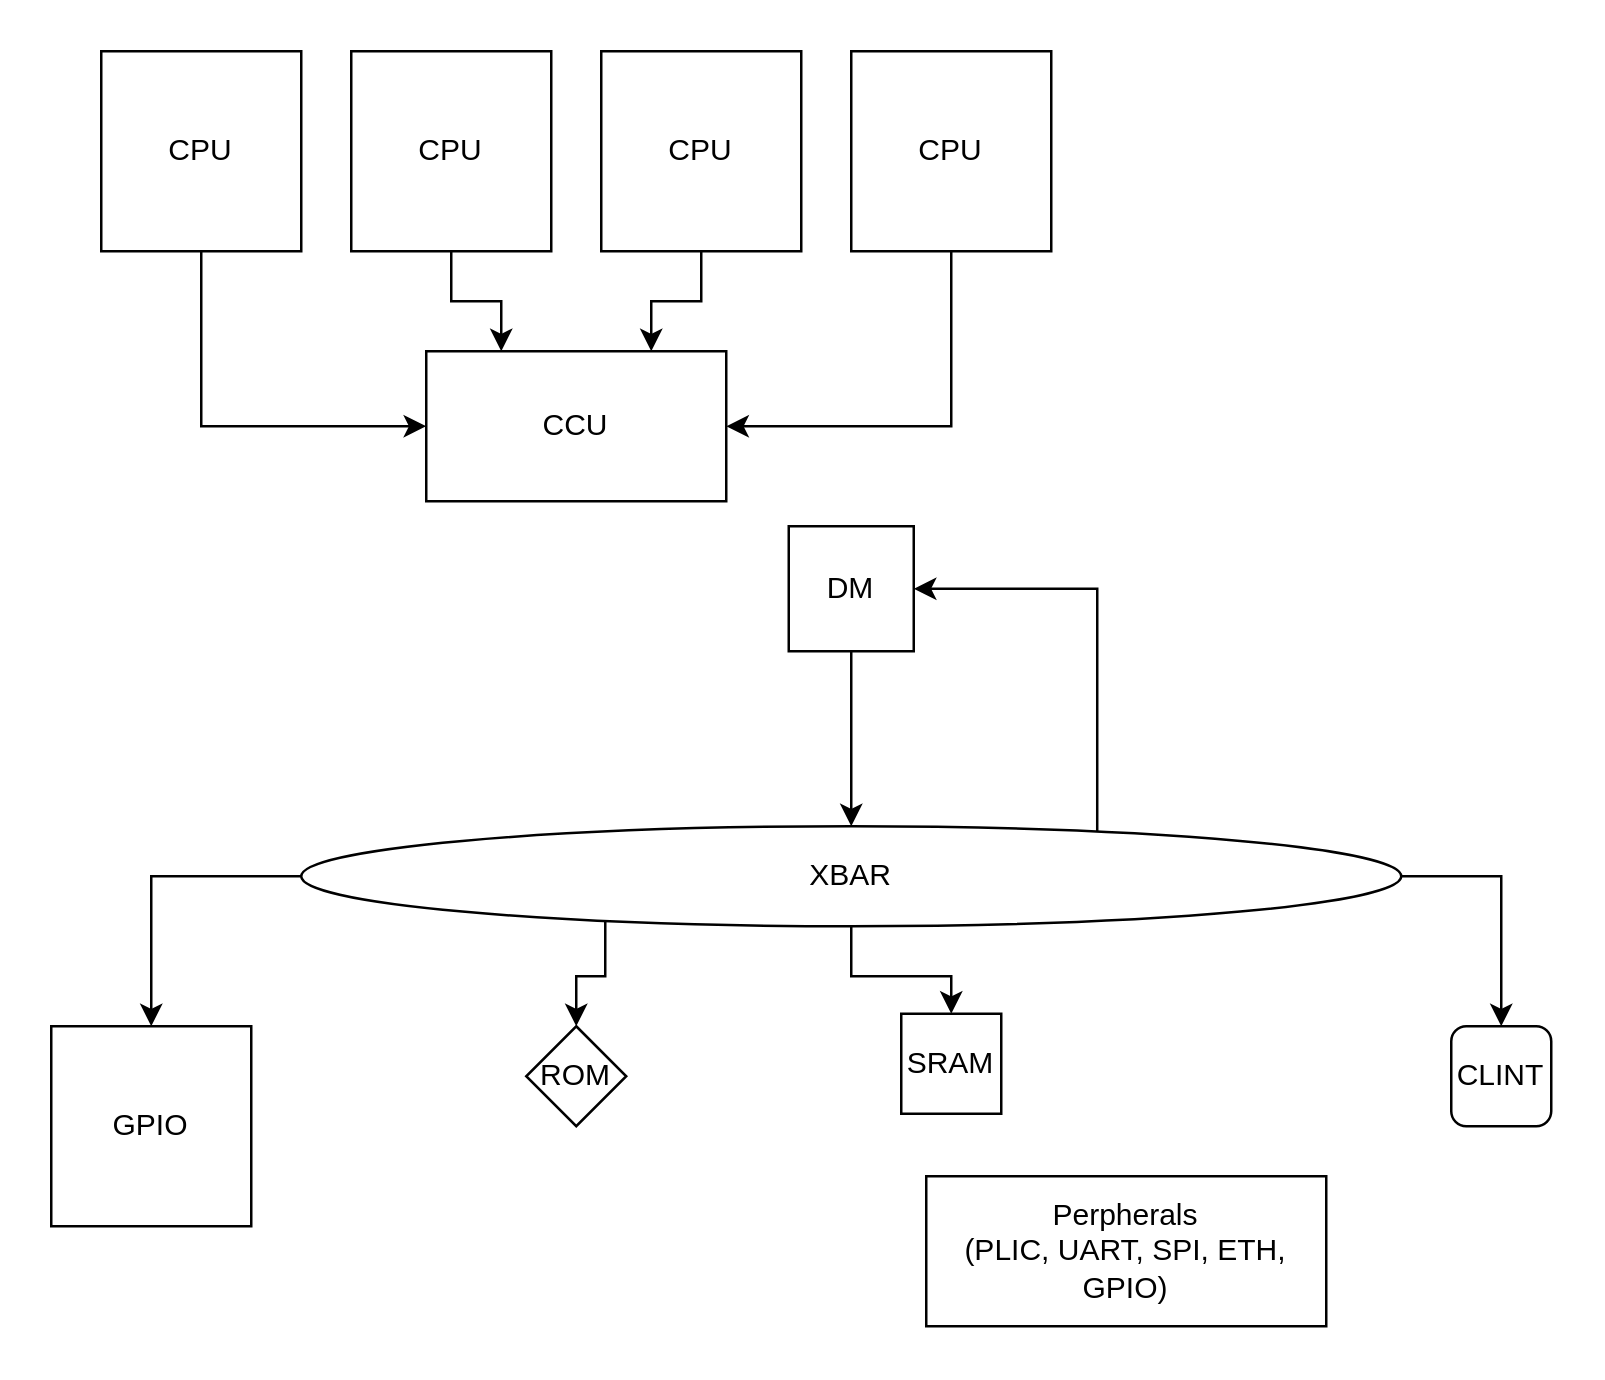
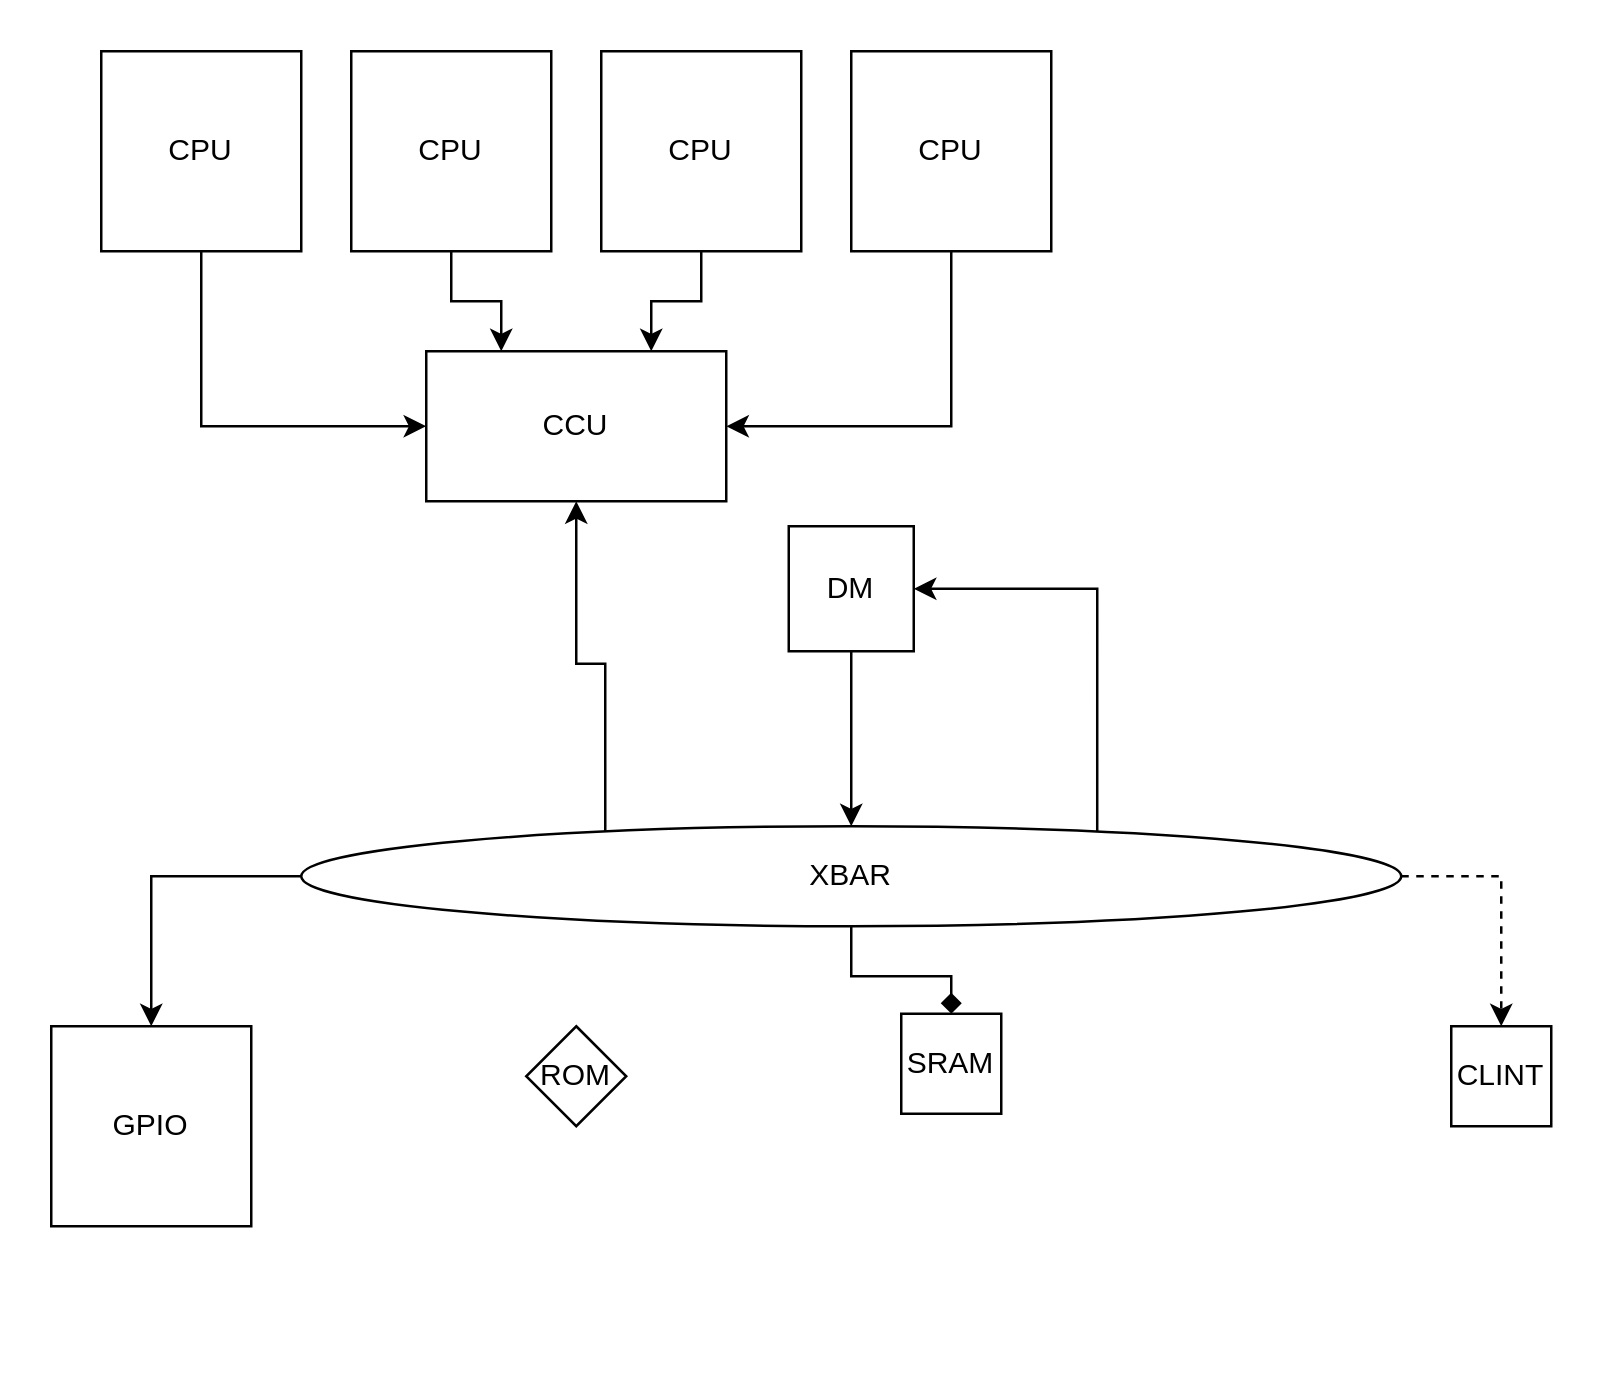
(1501, 892) -> (1501, 892)
(602, 976) -> (602, 664)
(951, 994) -> (951, 993)
(1501, 1076) -> (1501, 1076)
(1126, 1251) -> none
